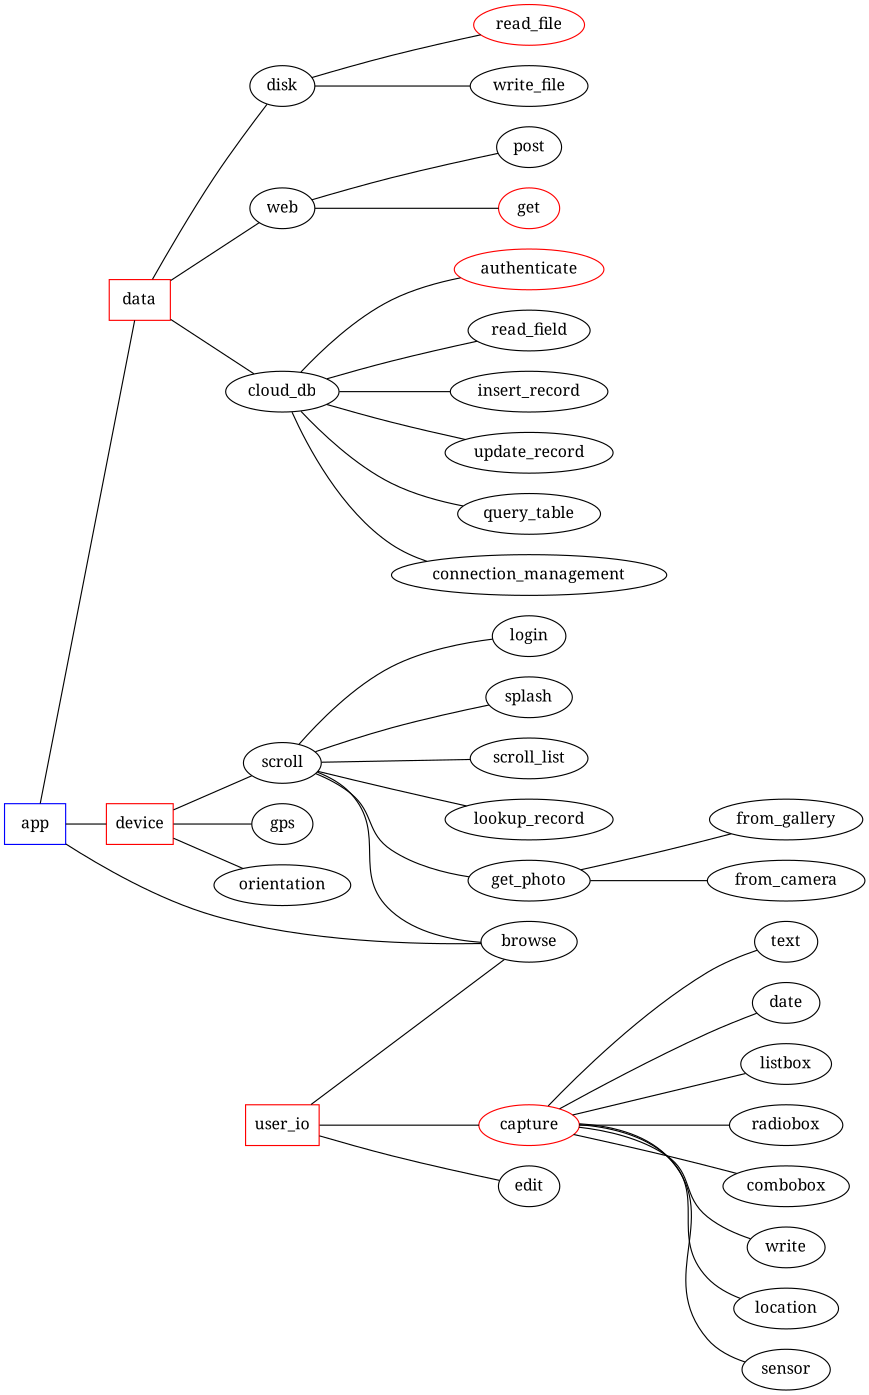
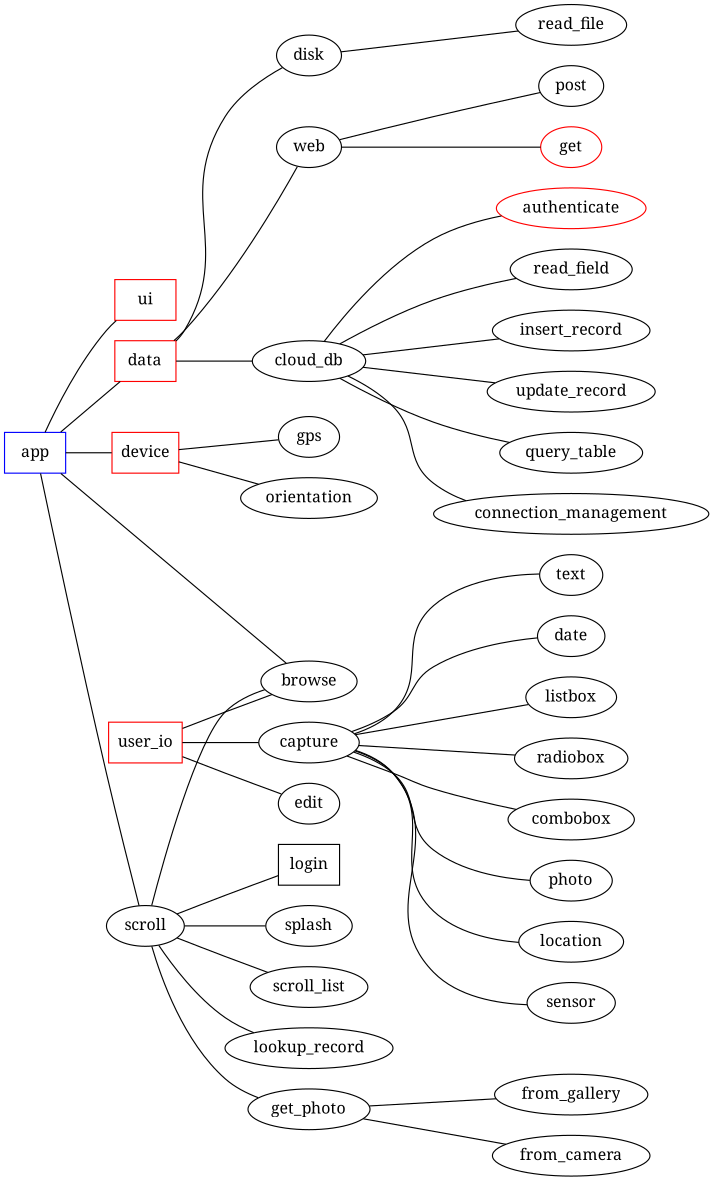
(529, 25) -> (571, 25)
(529, 86) -> none
none -> (145, 300)
(529, 636) -> (309, 865)
(213, 793) -> (87, 690)
(529, 1125) -> (309, 743)
(786, 1247) -> (571, 881)
